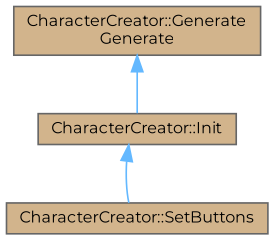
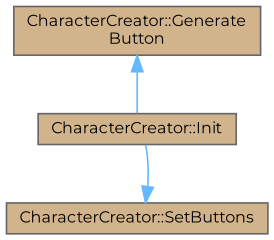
(137, 31) -> (137, 31)
(126, 182) -> (148, 166)
